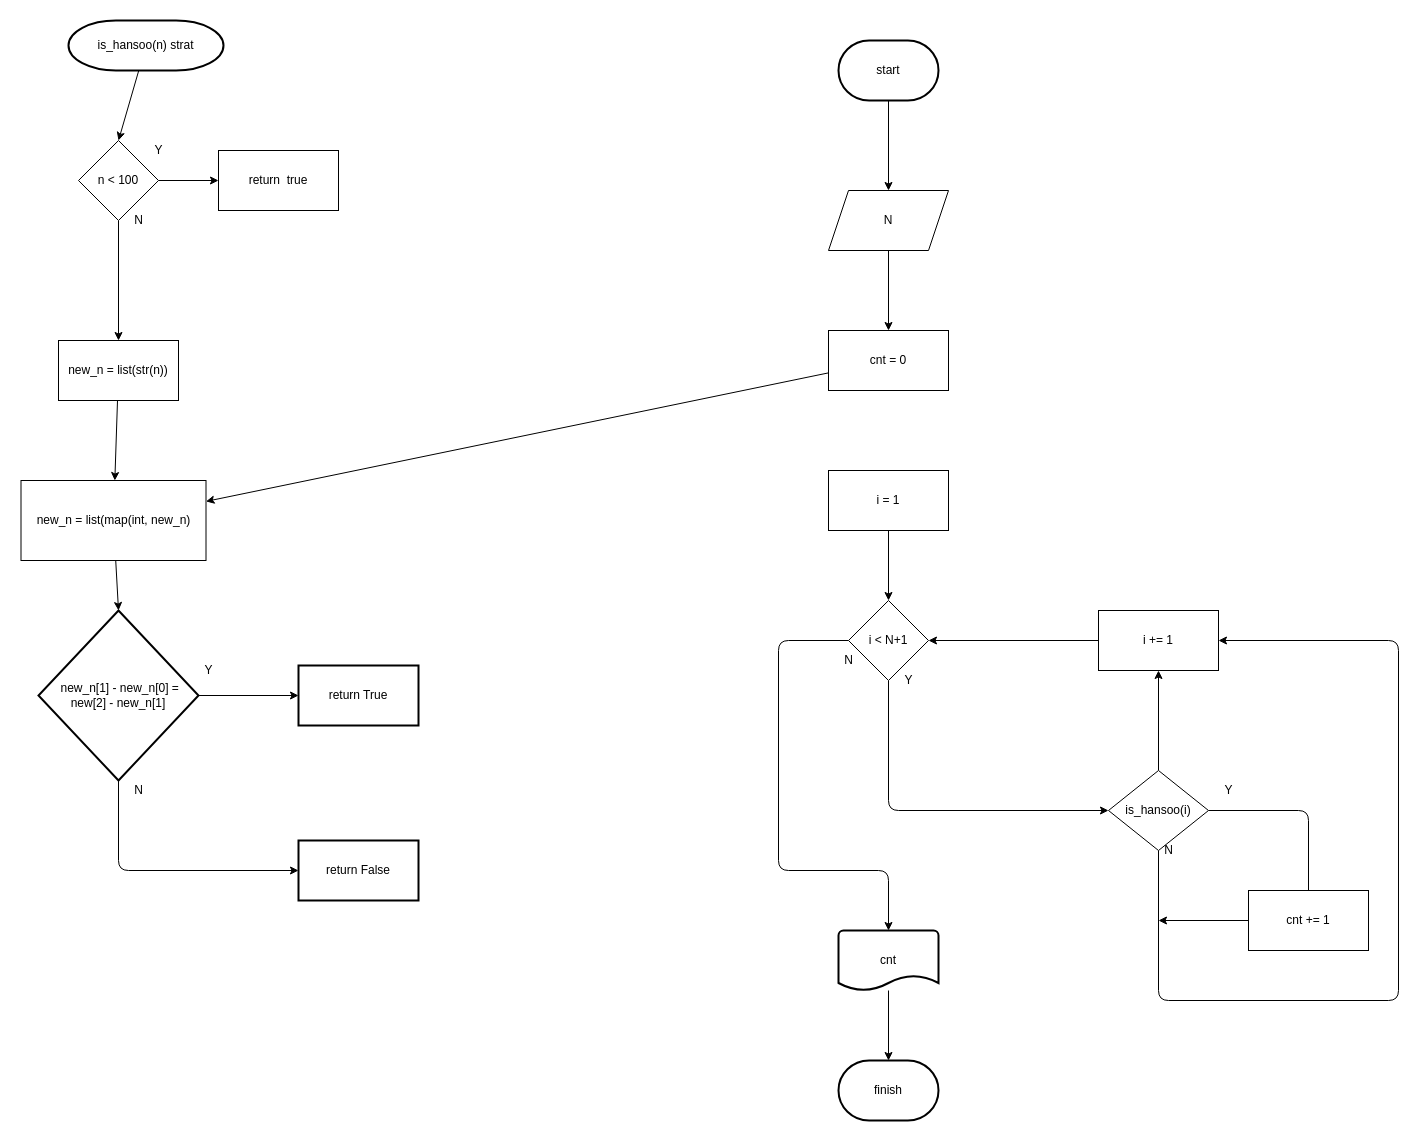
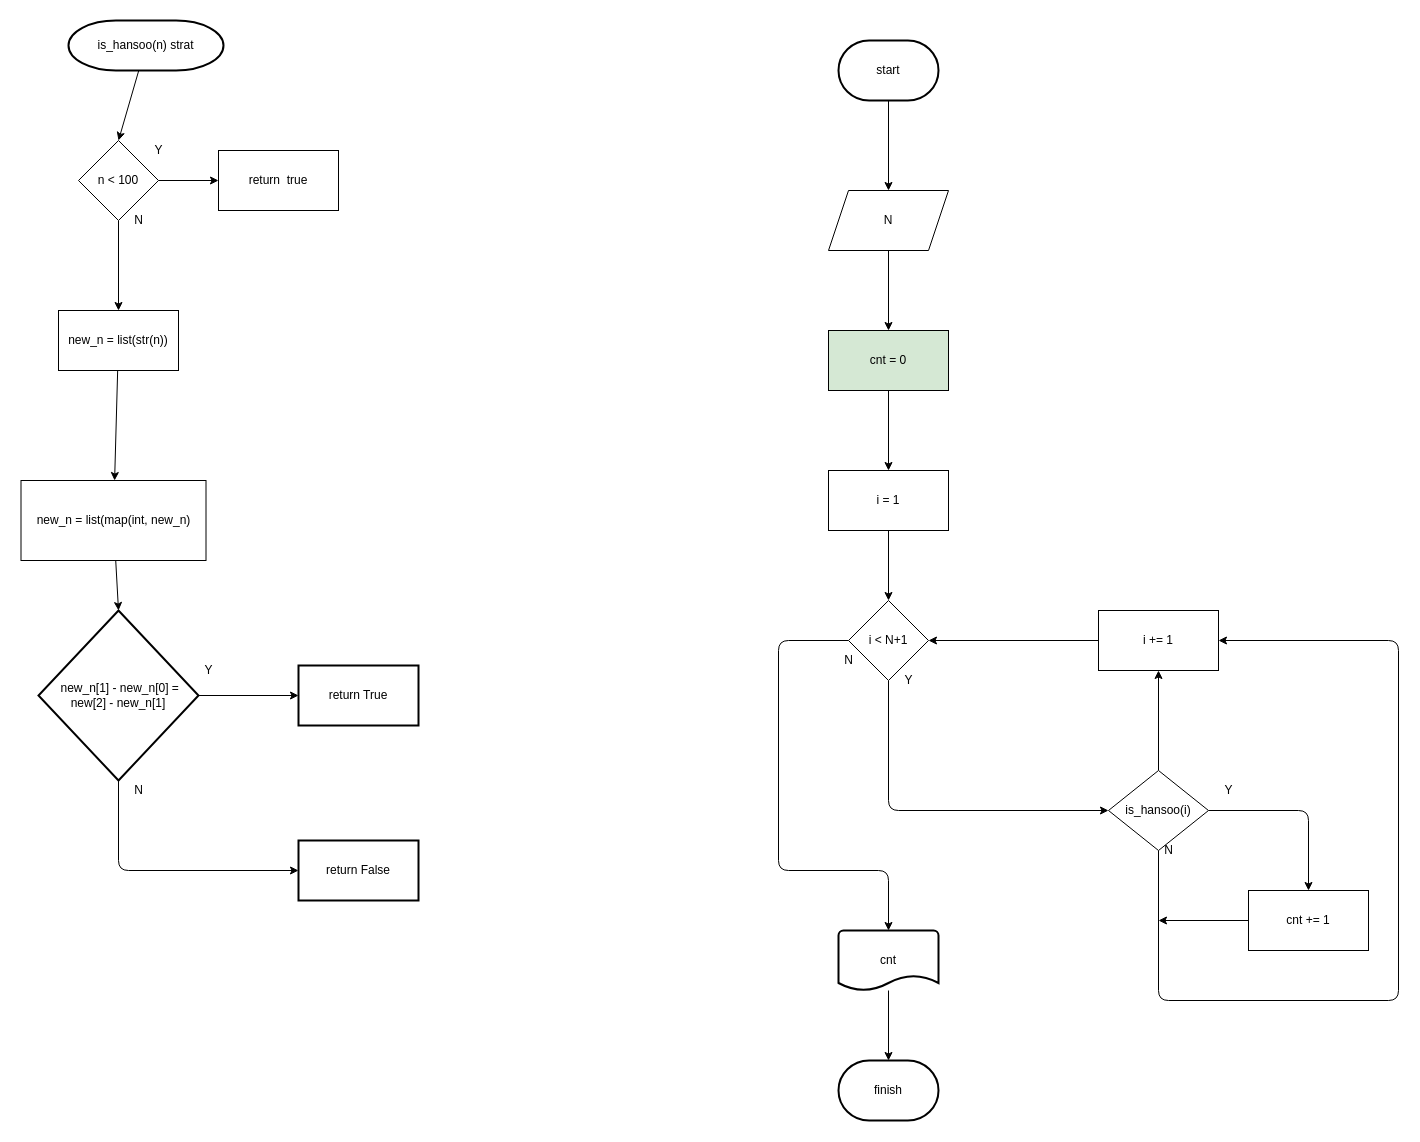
(889, 361) -> (889, 361)
(119, 371) -> (119, 341)
(521, 436) -> (889, 427)
(1309, 885) -> (1309, 882)
